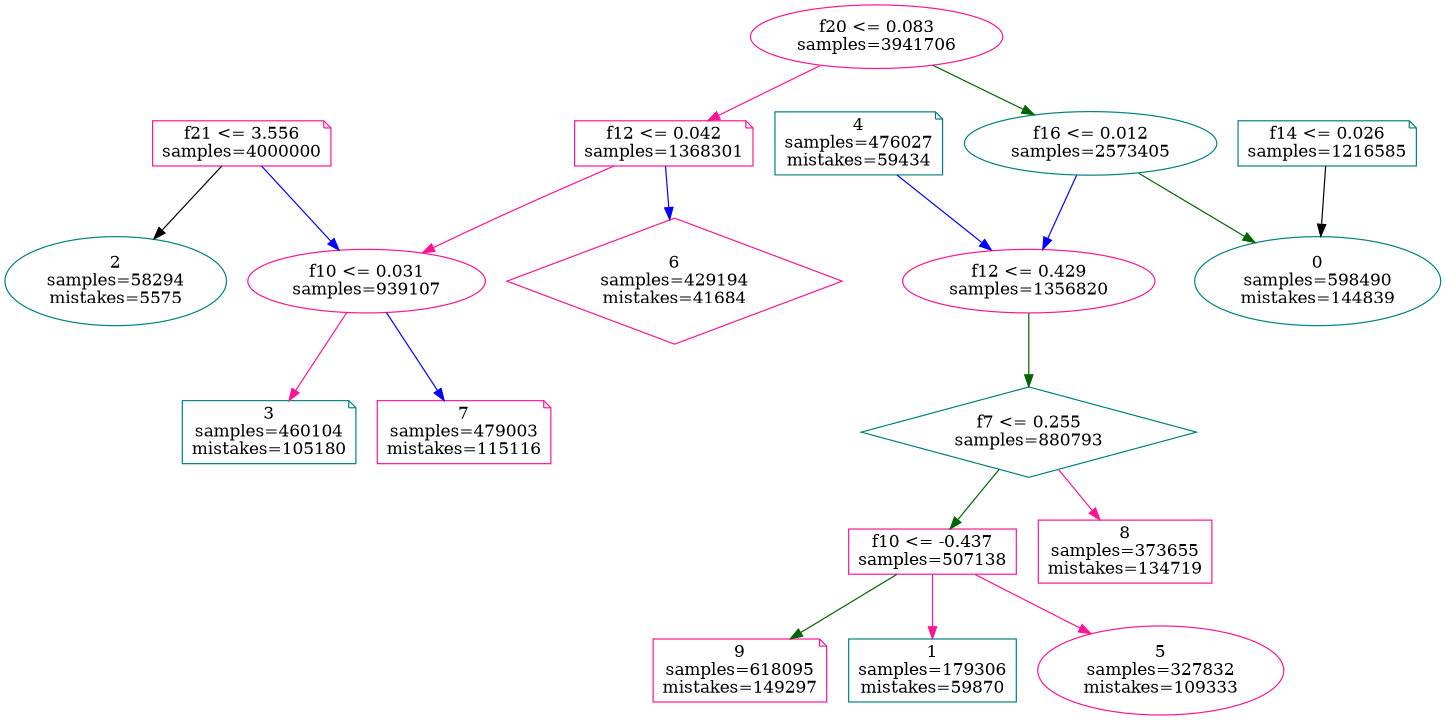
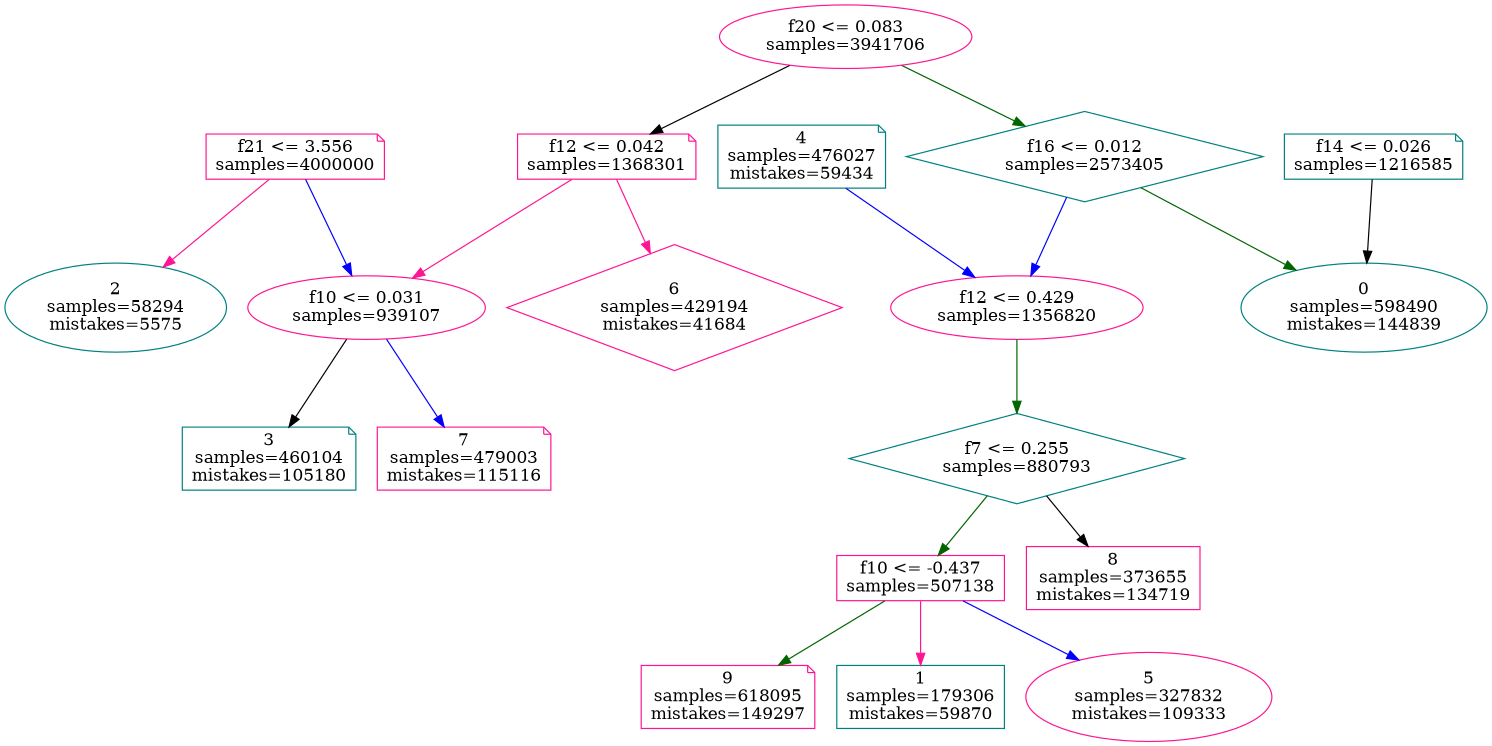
(769, 91) -> (726, 97)
(1091, 143) -> (1085, 157)
(667, 187) -> (631, 211)
(192, 198) -> (221, 219)
(321, 352) -> (321, 378)
(1075, 490) -> (1063, 516)
(1027, 601) -> (1016, 628)
